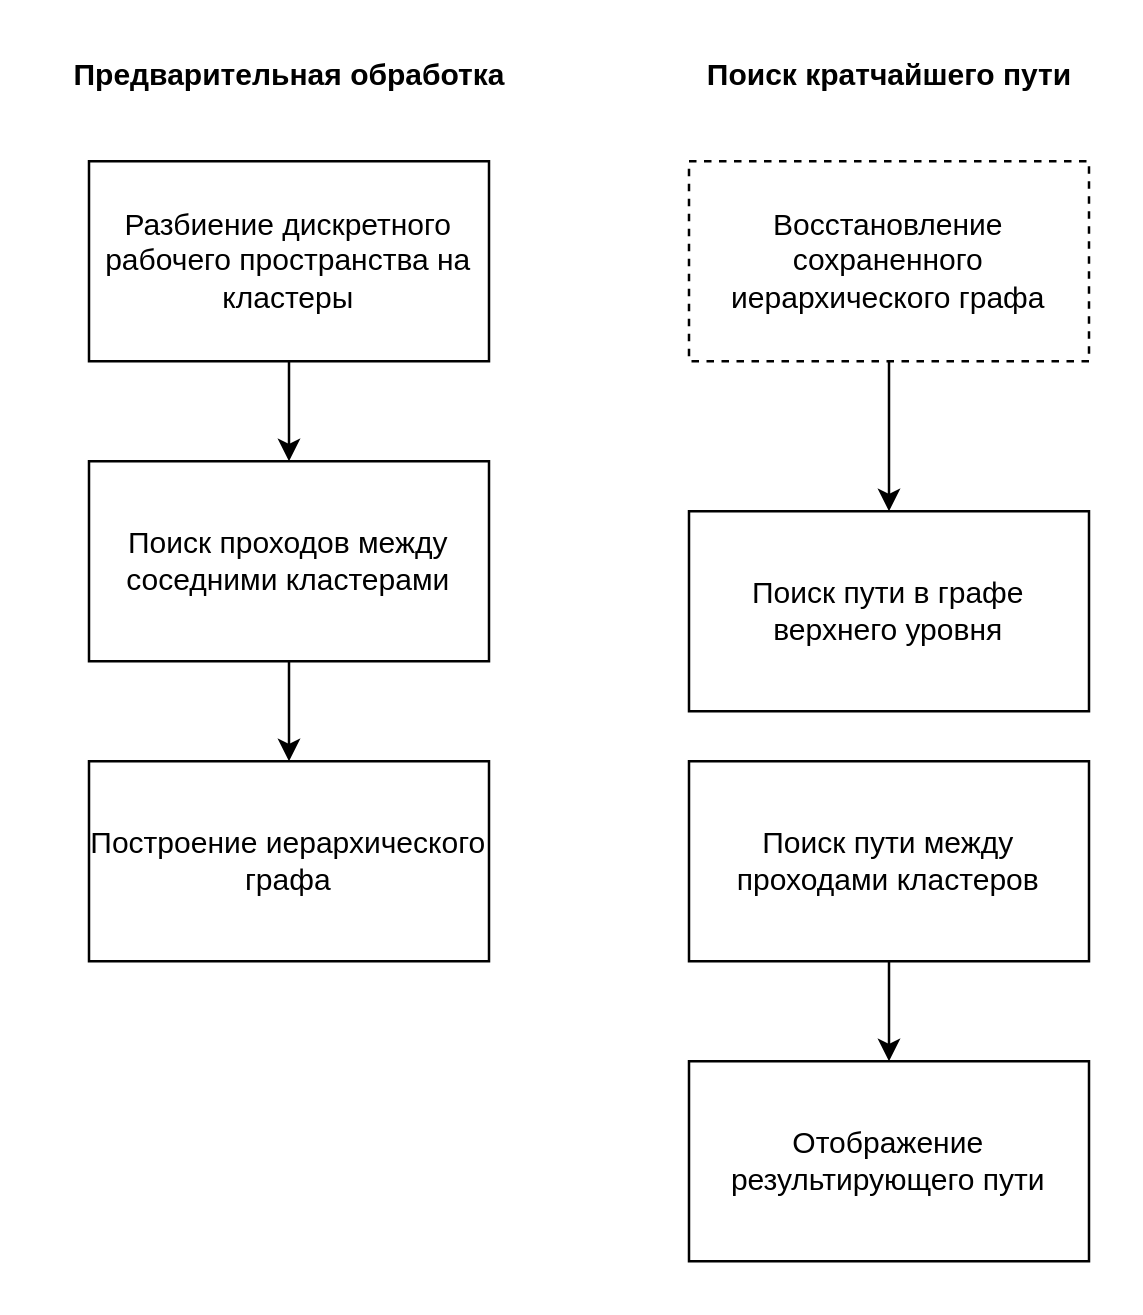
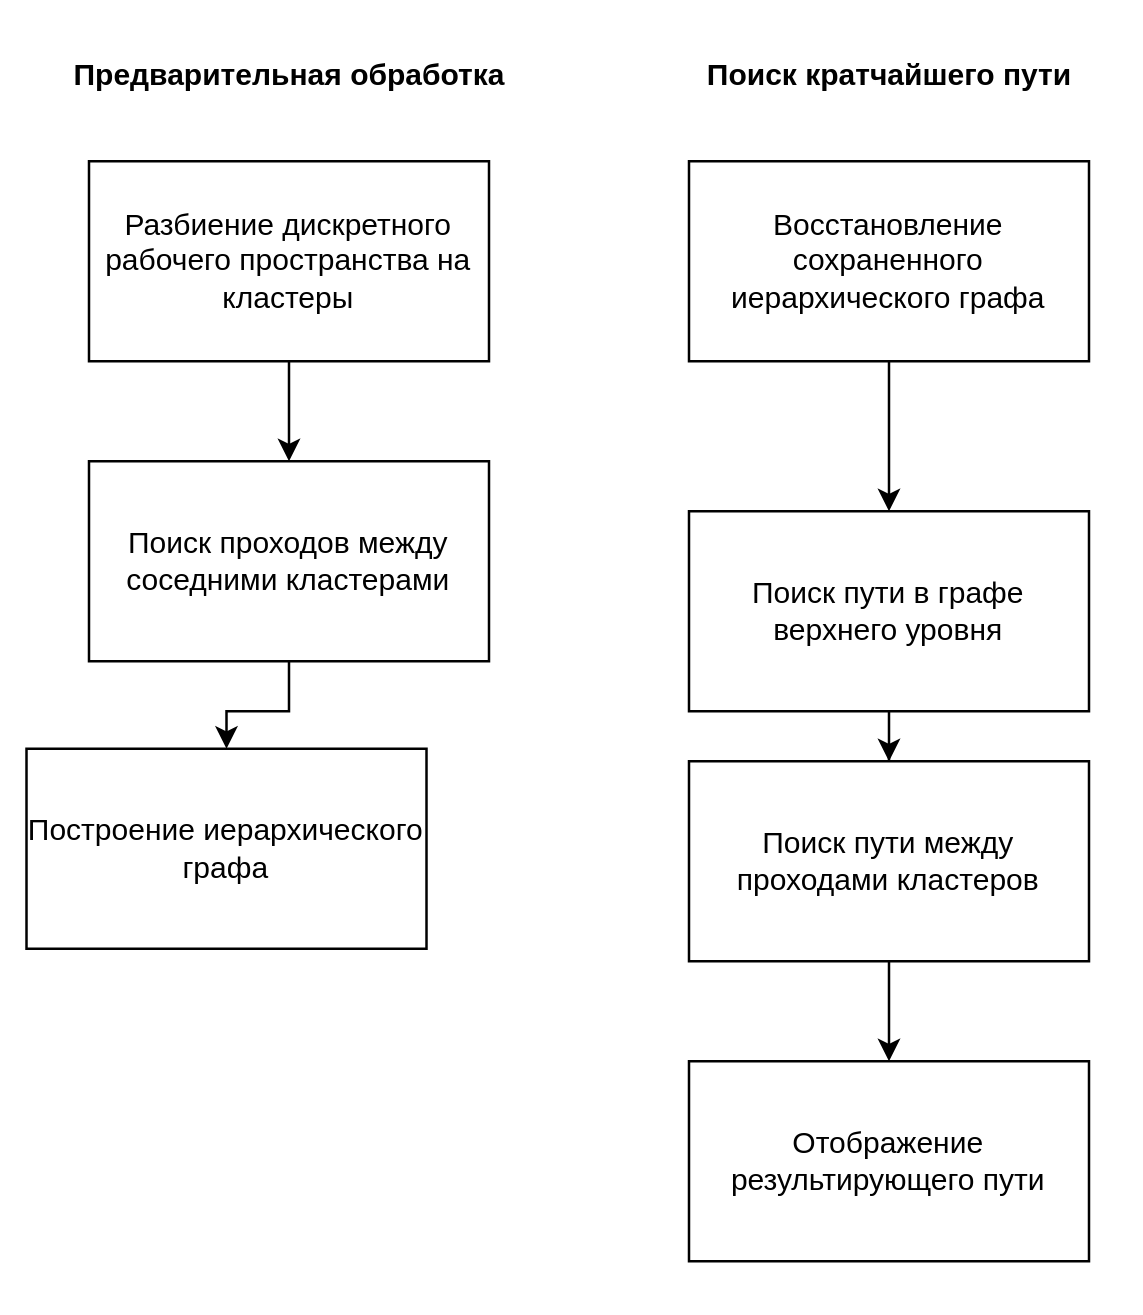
(889, 261) -> (889, 261)
none -> (889, 744)
(289, 861) -> (226, 849)
